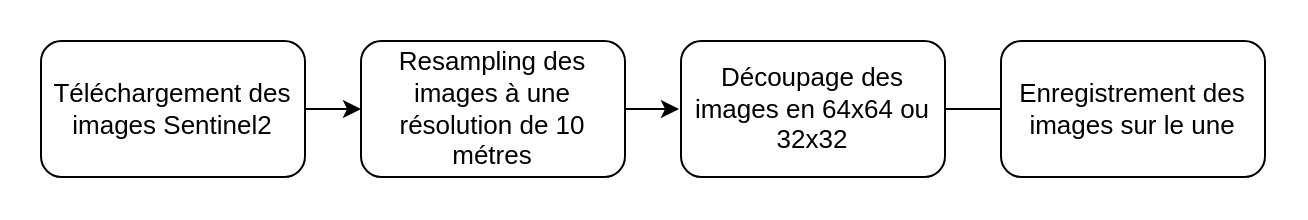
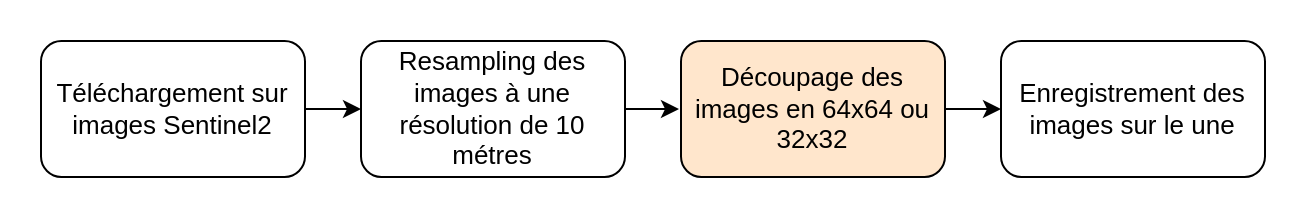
(173, 109) -> (173, 109)
(813, 109) -> (813, 109)
(991, 109) -> (986, 109)
